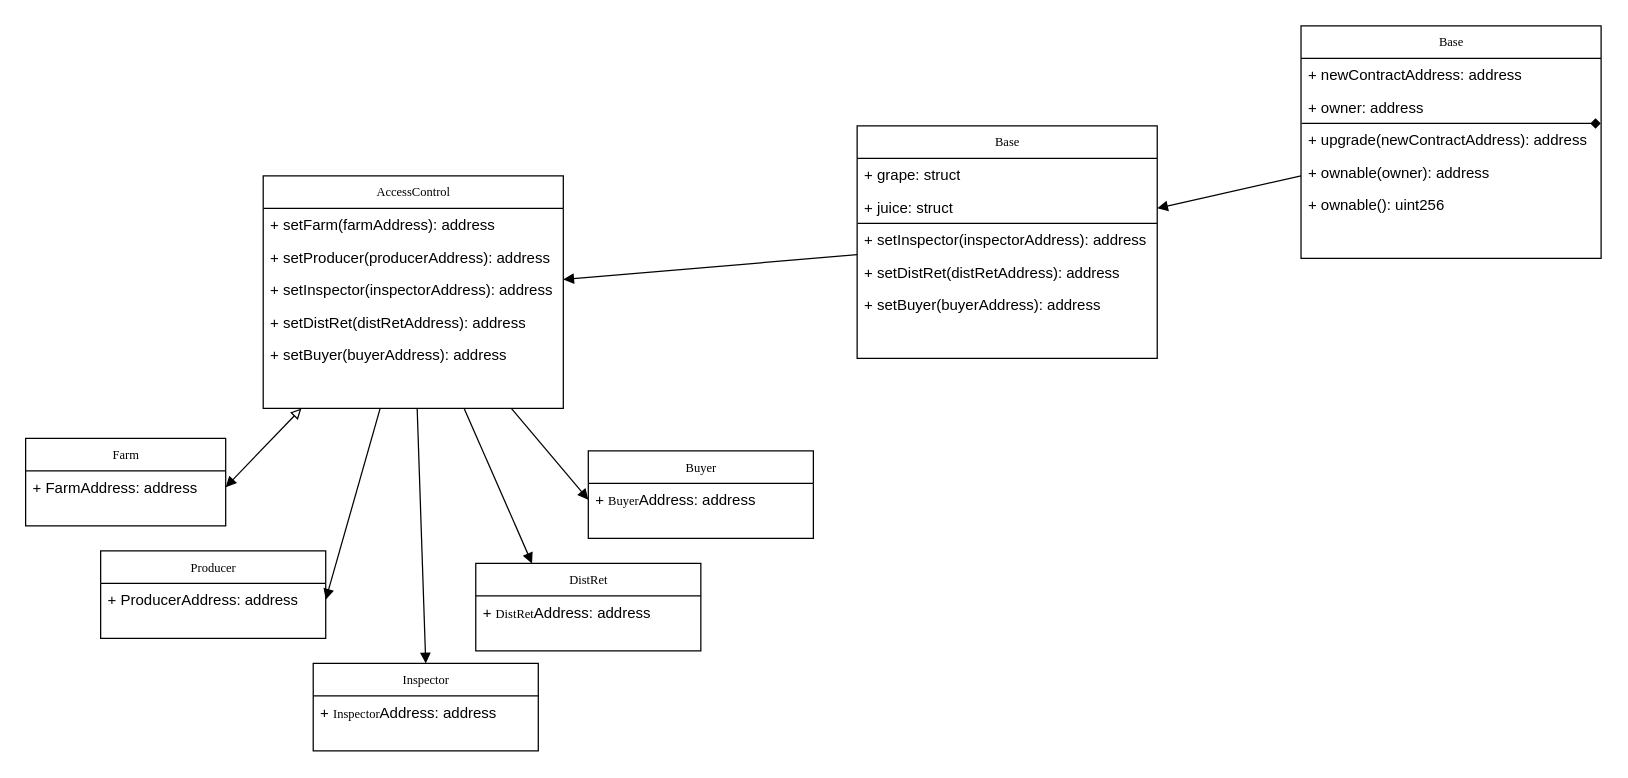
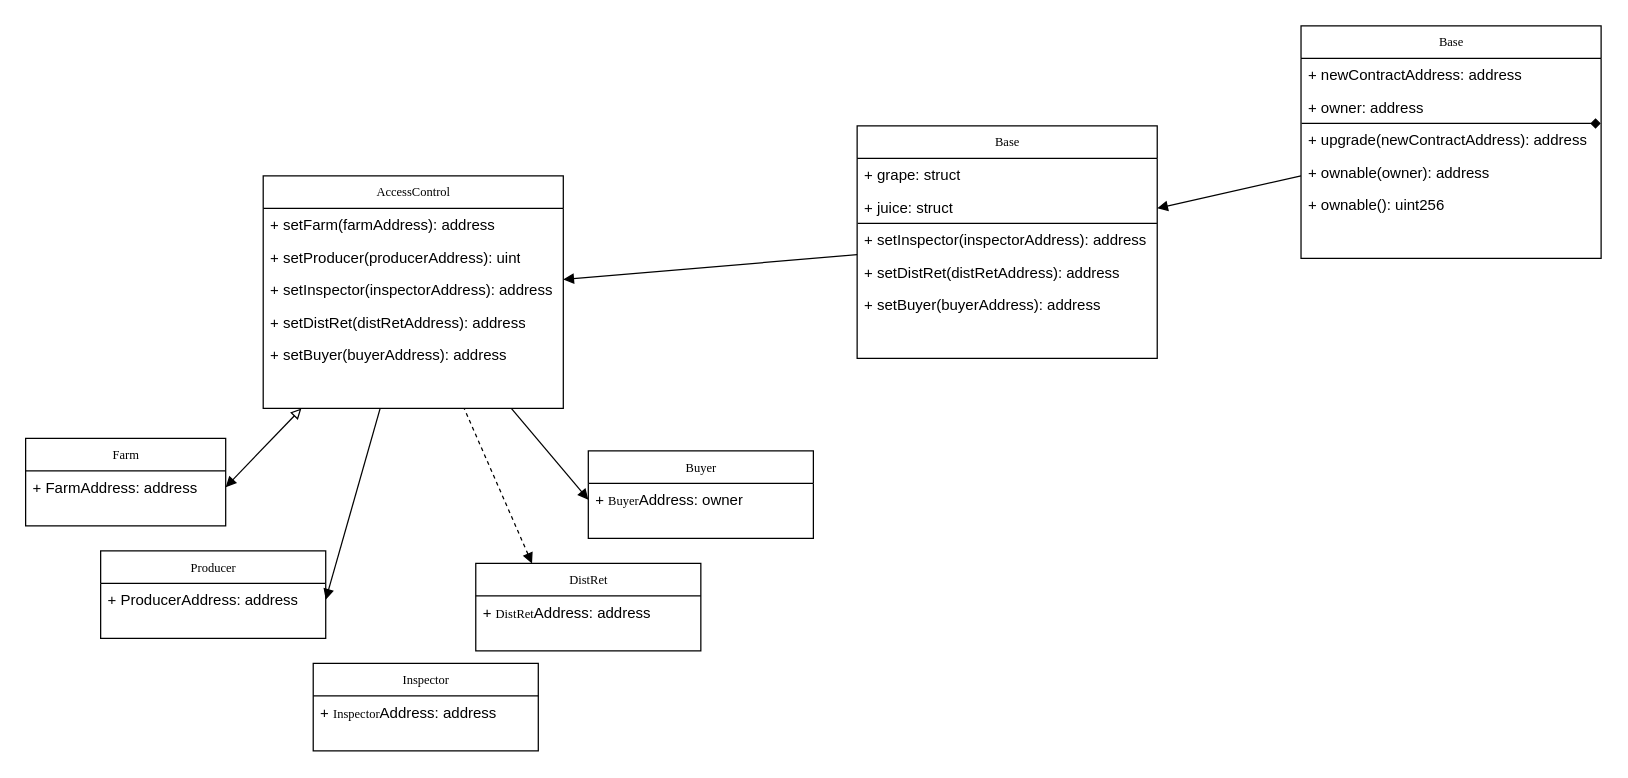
(414, 267) -> (414, 258)
(496, 481) -> (496, 481)
(686, 501) -> (678, 501)
(421, 531) -> none
